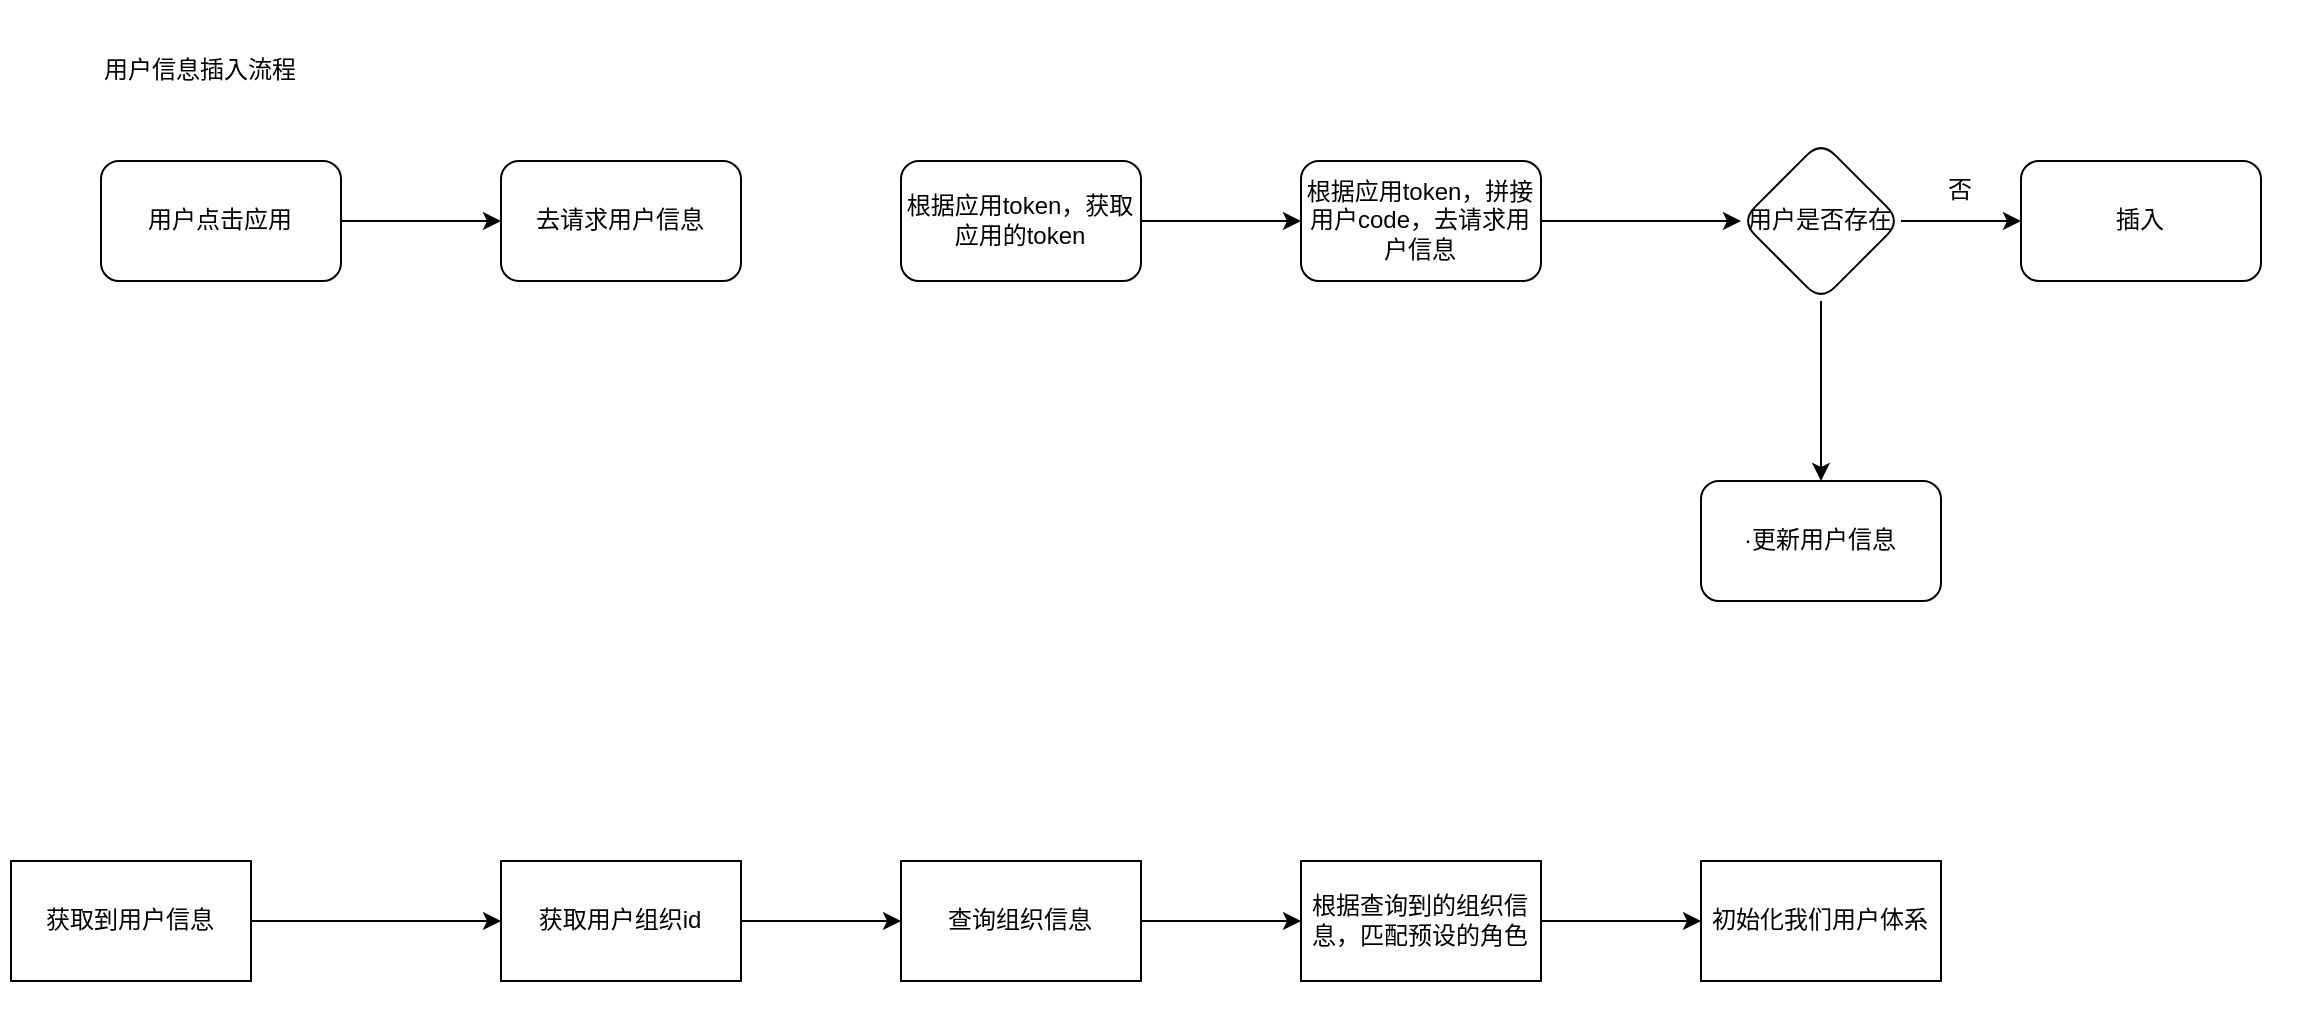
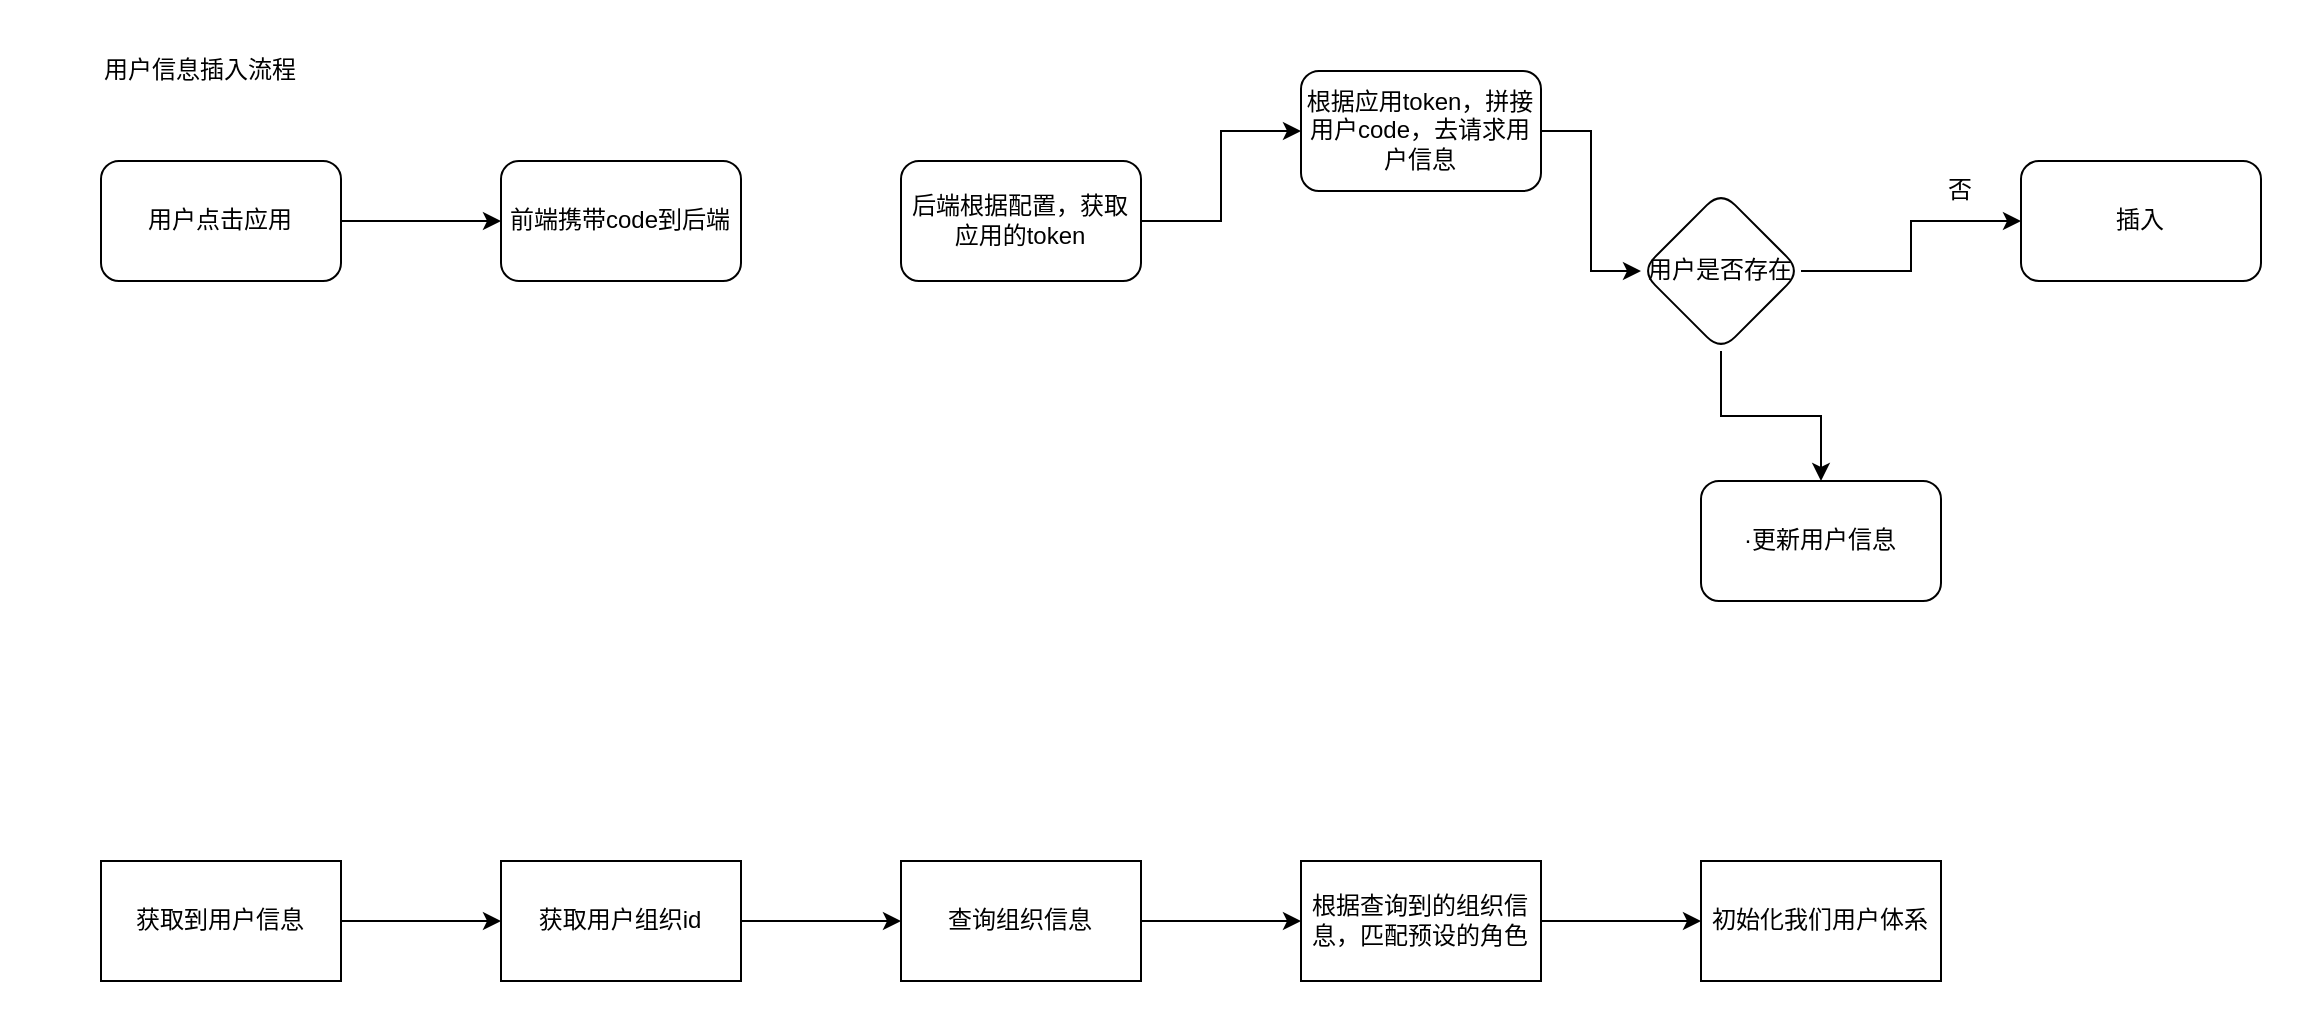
(621, 221) -> (621, 221)
(1021, 221) -> (1021, 221)
(1421, 221) -> (1421, 131)
(1821, 221) -> (1721, 271)
(131, 921) -> (221, 921)
